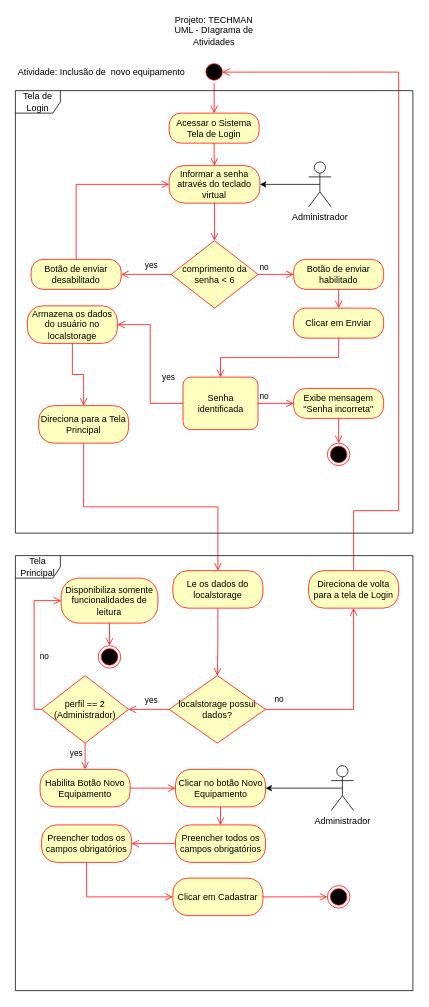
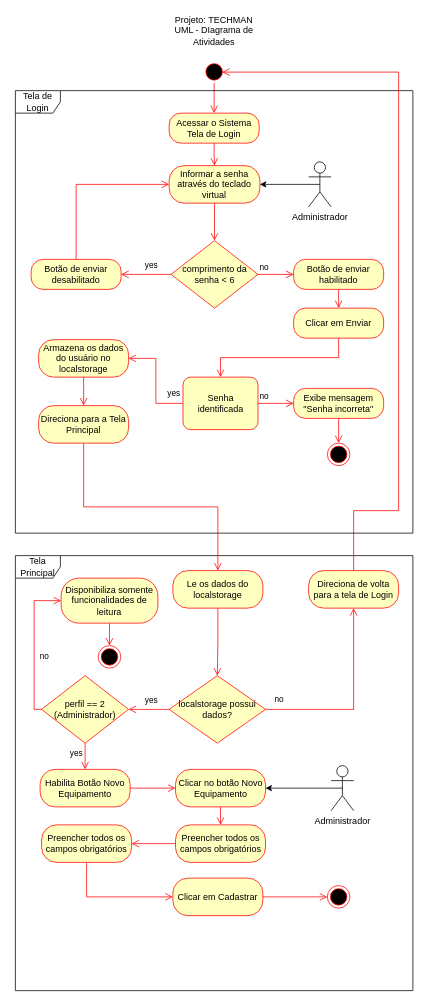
(102, 72) -> none
(72, 324) -> (84, 358)
